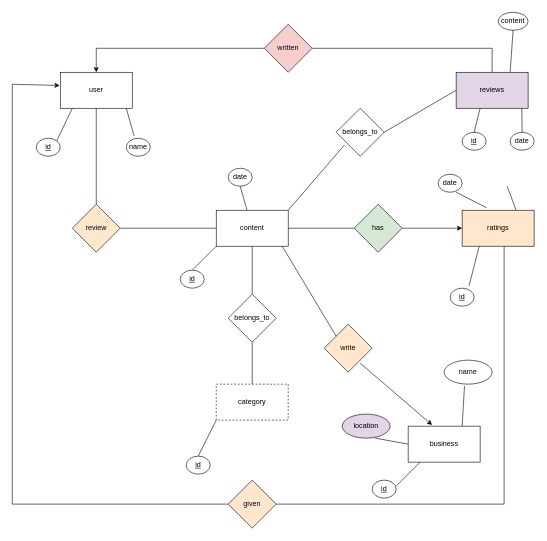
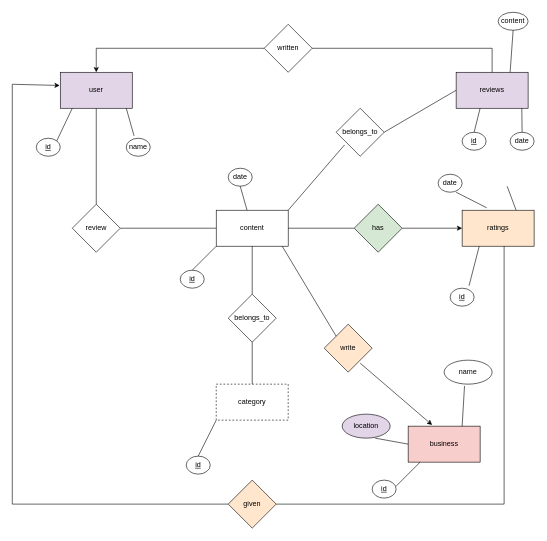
(288, 48) -> (288, 48)
(96, 90) -> (96, 90)
(96, 228) -> (96, 228)
(444, 444) -> (444, 444)
